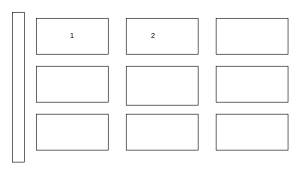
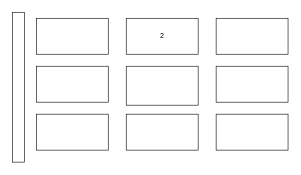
(72, 36) -> none
(153, 36) -> (162, 36)
